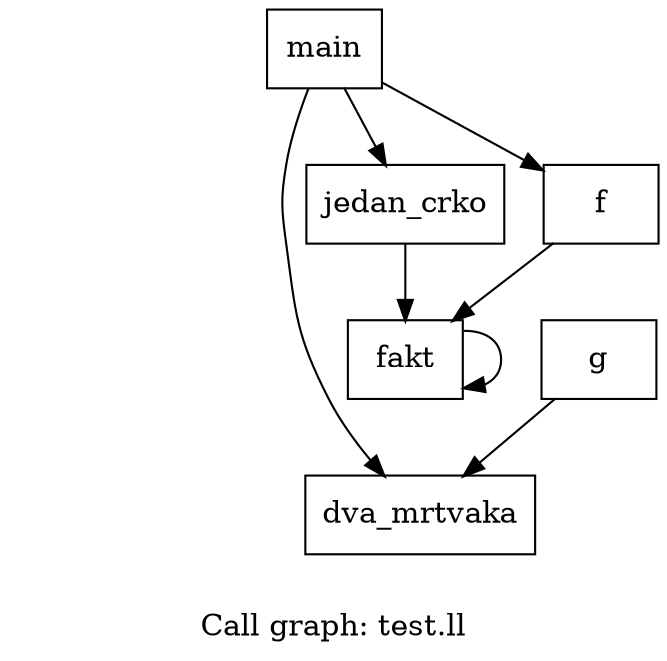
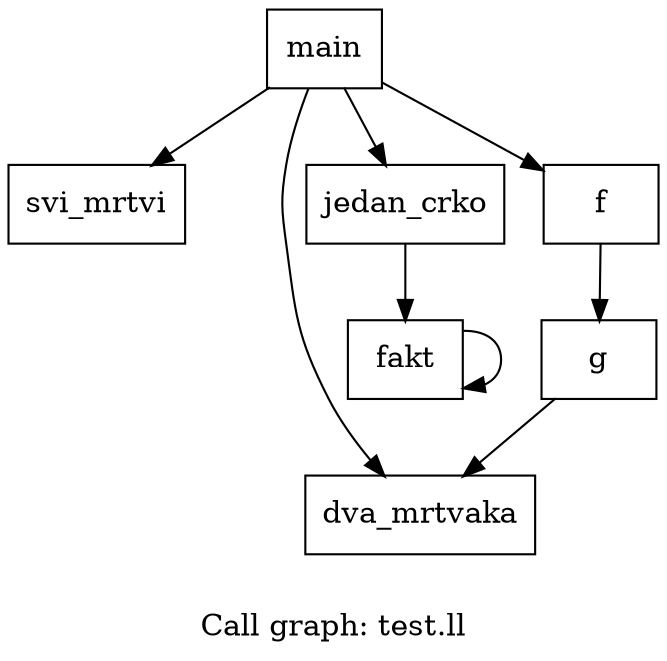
none -> (97, 204)
(512, 275) -> (600, 271)
